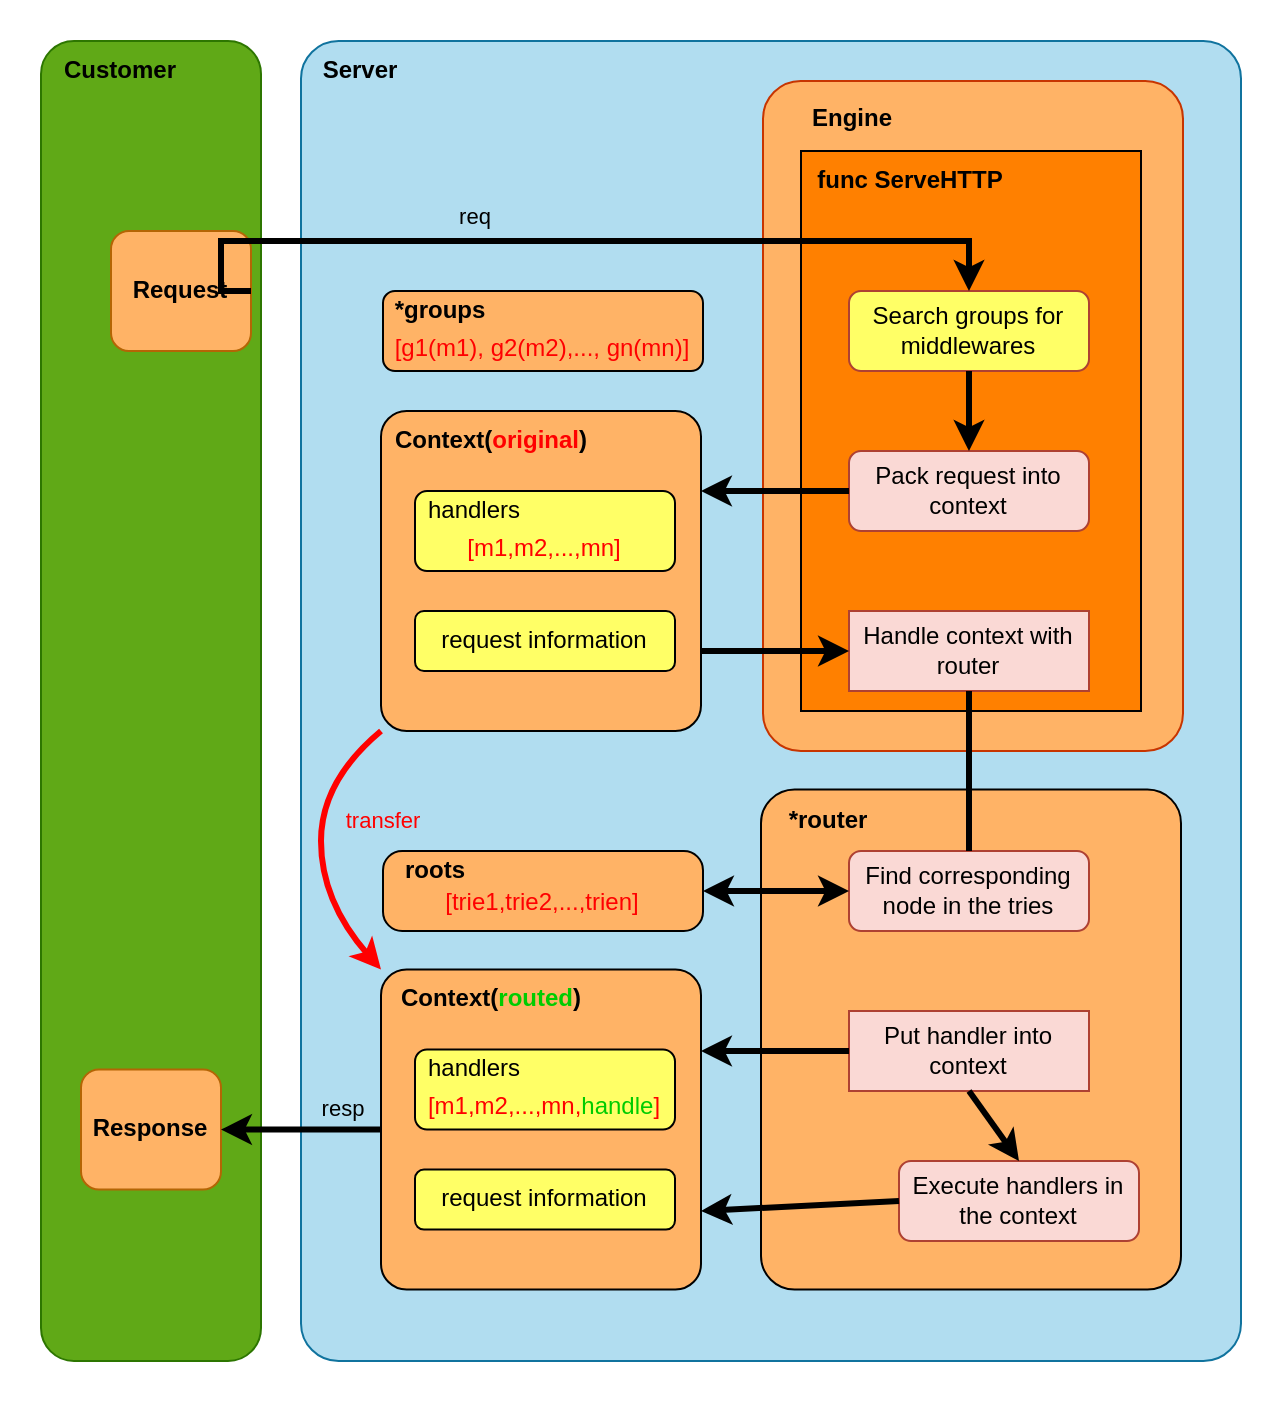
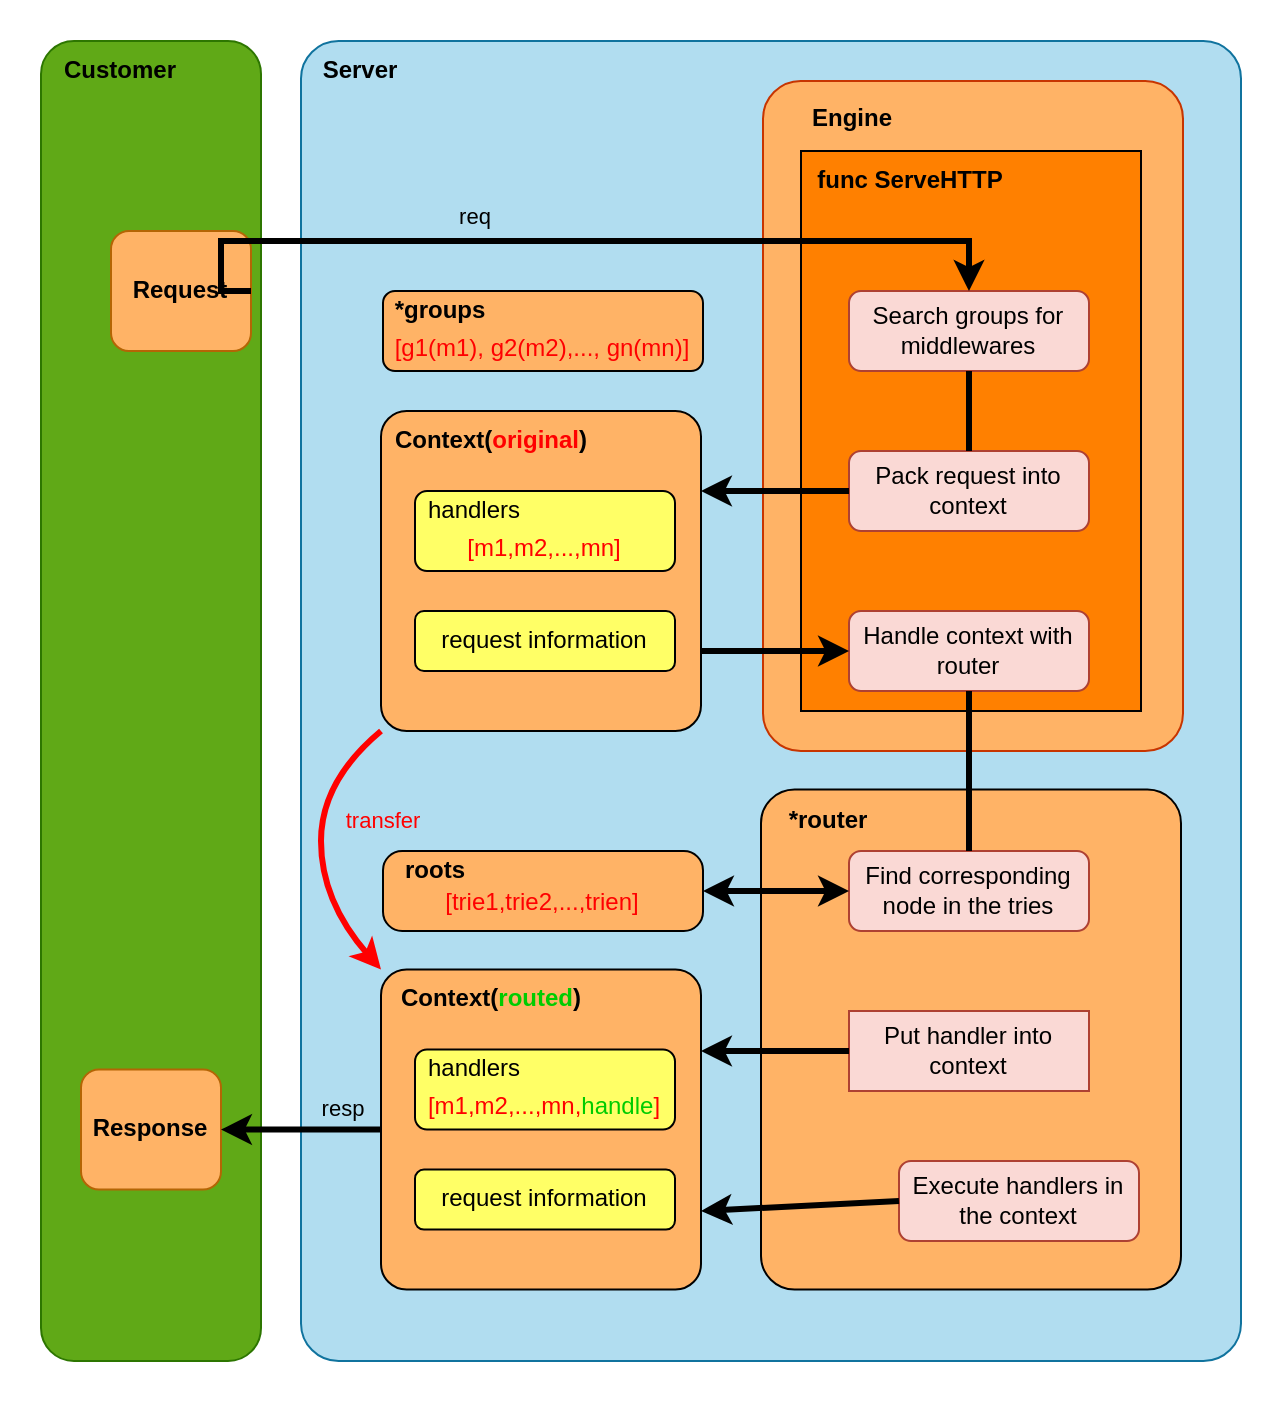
(969, 331) -> (969, 331)
(969, 371) -> (969, 447)
(969, 651) -> (969, 651)
(988, 1117) -> none
